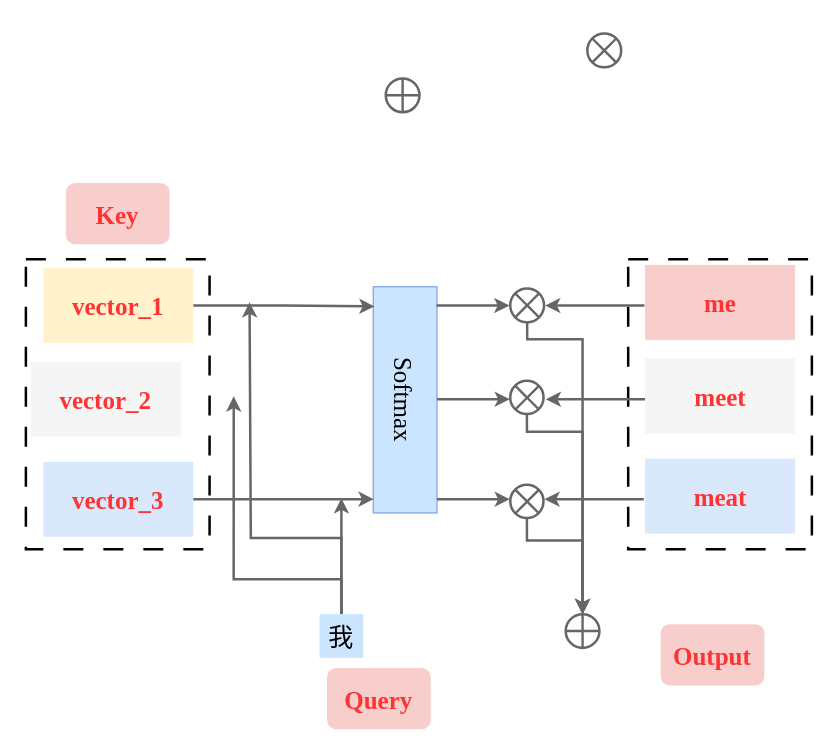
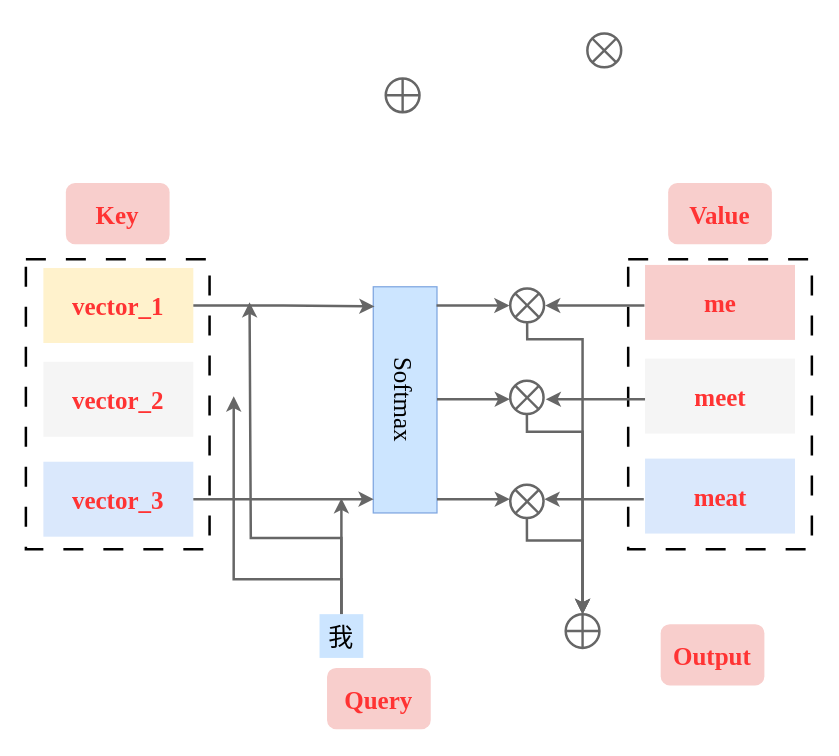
none -> (720, 214)
(106, 399) -> (118, 399)
